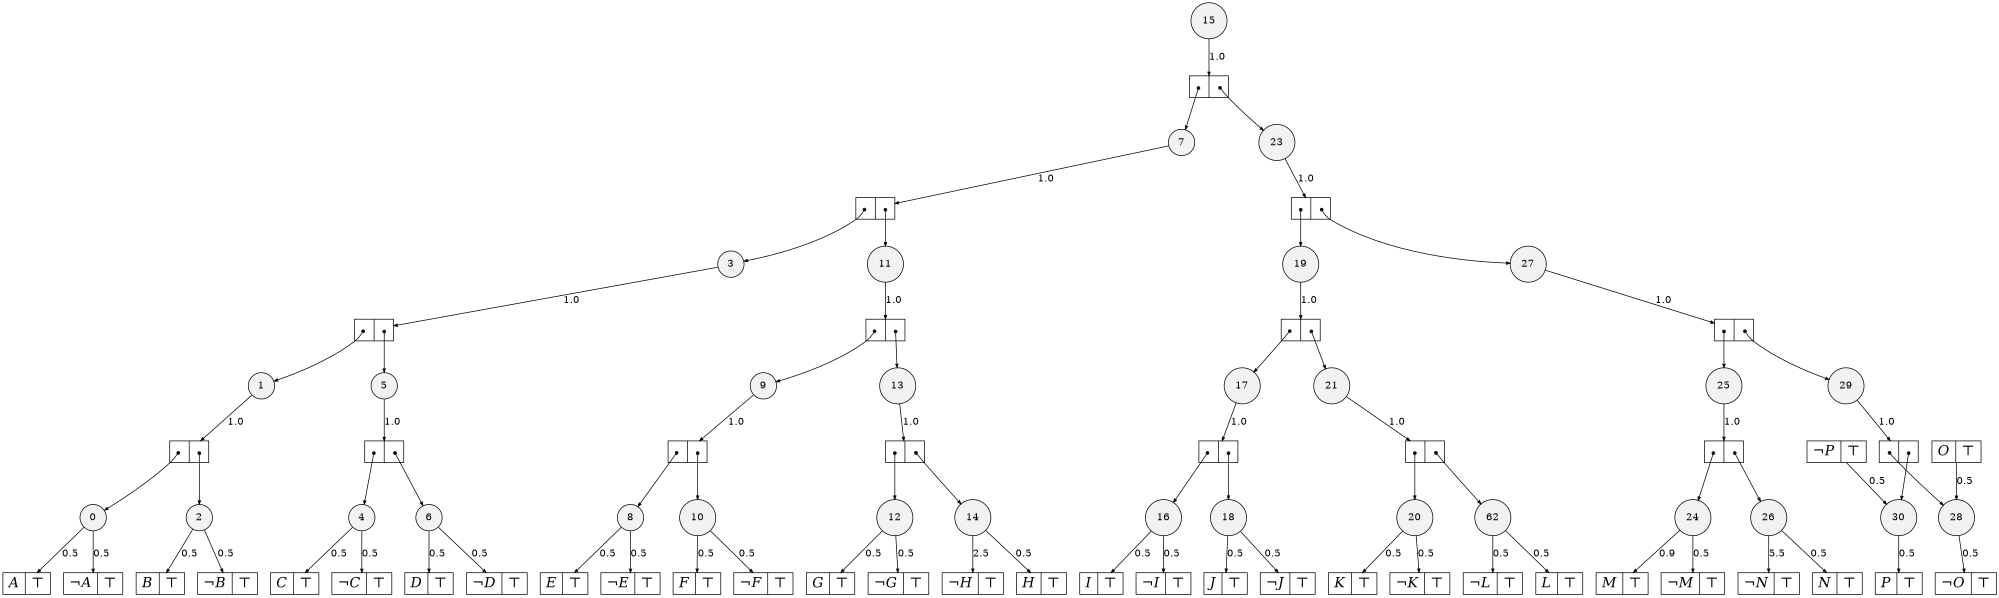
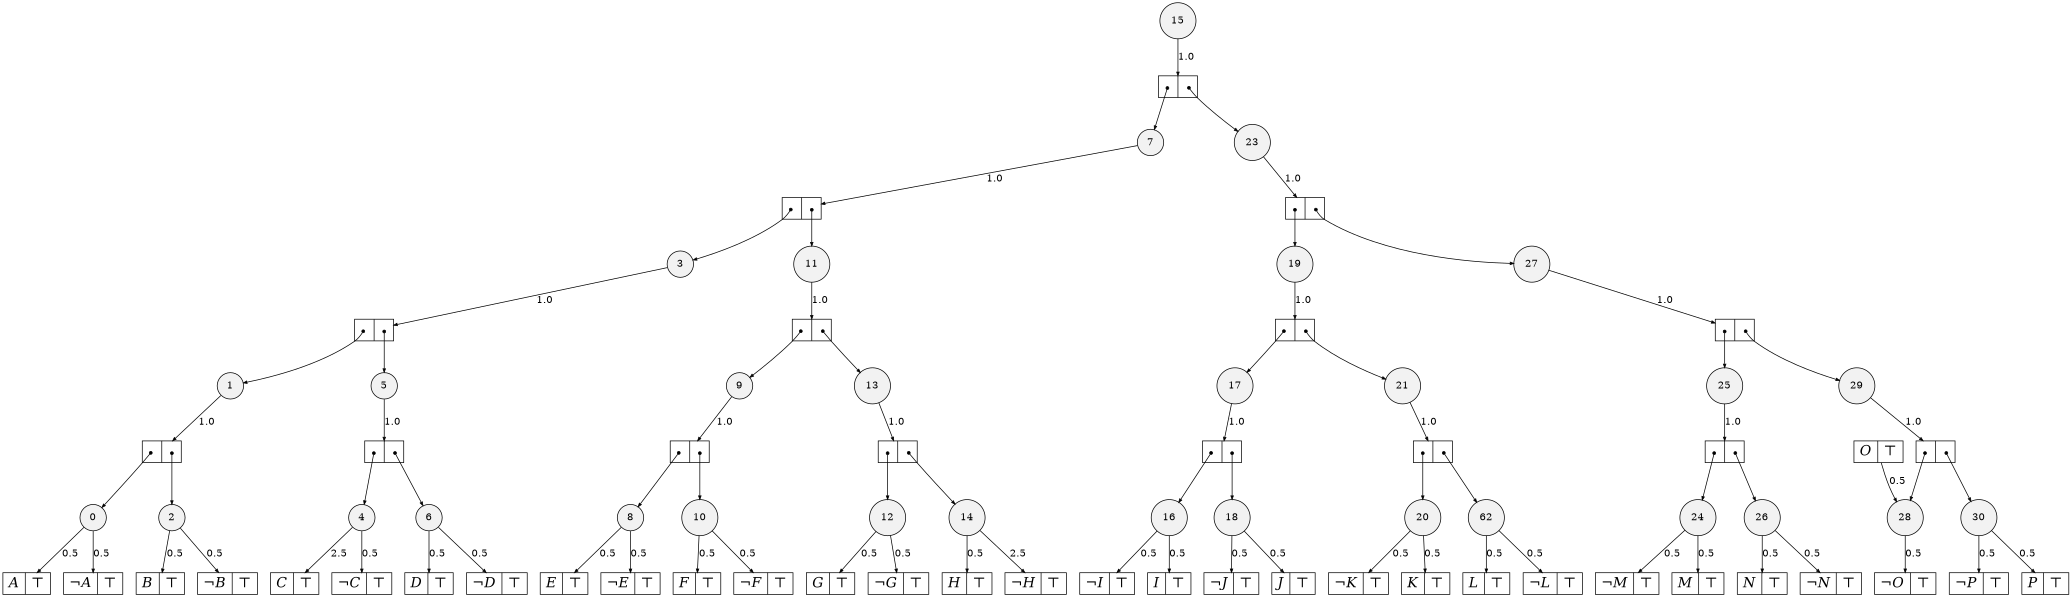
(1865, 482) -> (1979, 552)
(339, 554) -> (339, 554)
(1667, 554) -> (1706, 554)
(1777, 554) -> (1812, 554)
